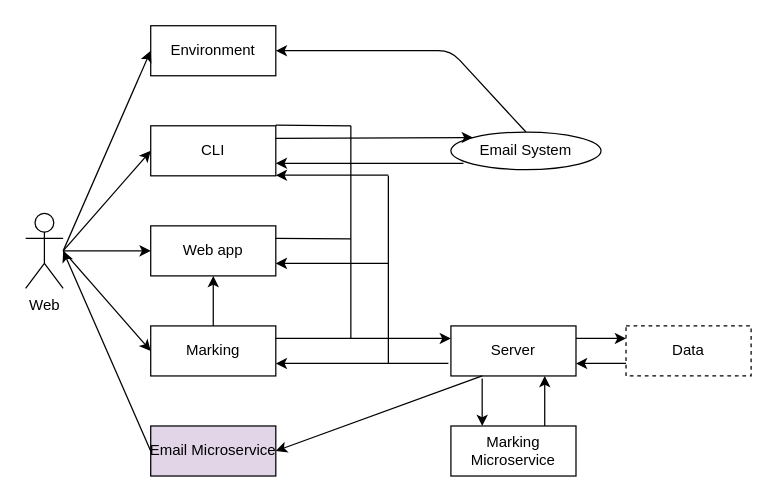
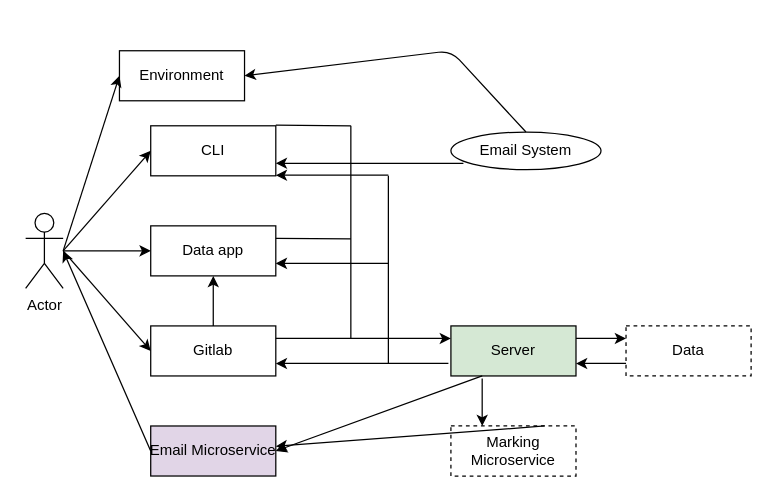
(213, 51) -> (182, 76)
(370, 138) -> none
(213, 251) -> (213, 251)
(45, 306) -> (45, 306)
(213, 351) -> (213, 351)
(513, 351) -> (513, 351)
(544, 405) -> (413, 436)
(513, 451) -> (513, 451)
